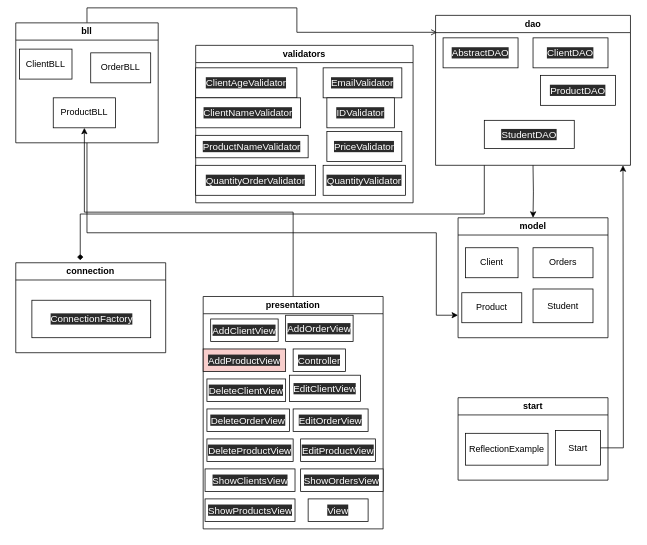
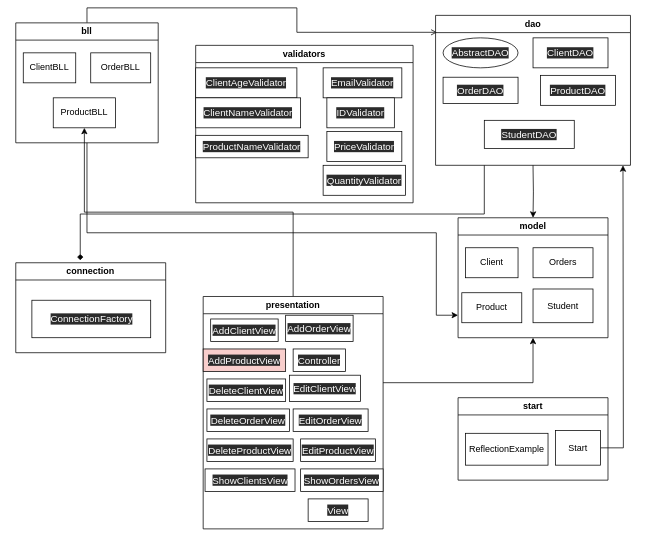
(480, 53) -> (480, 53)
(45, 64) -> (49, 68)
none -> (480, 90)
(255, 180) -> none
none -> (460, 383)
(250, 510) -> none
